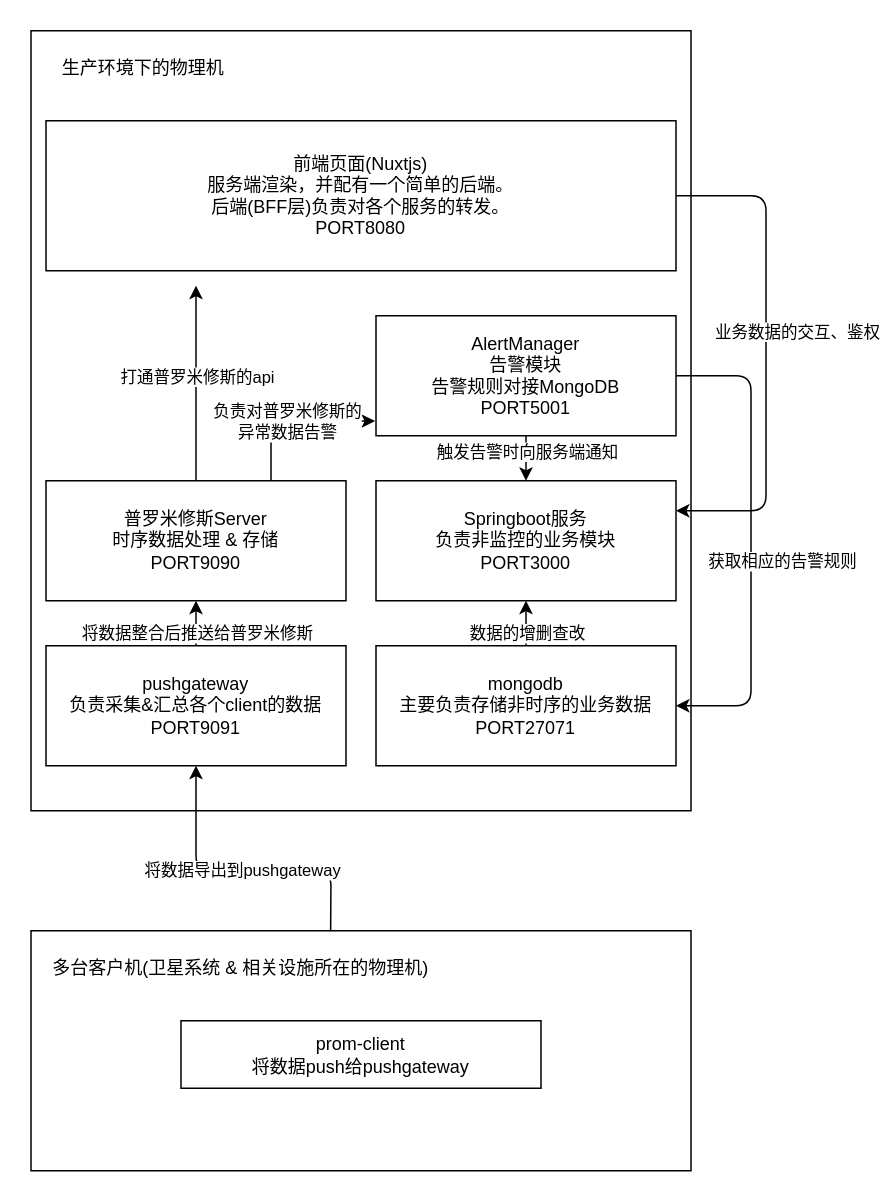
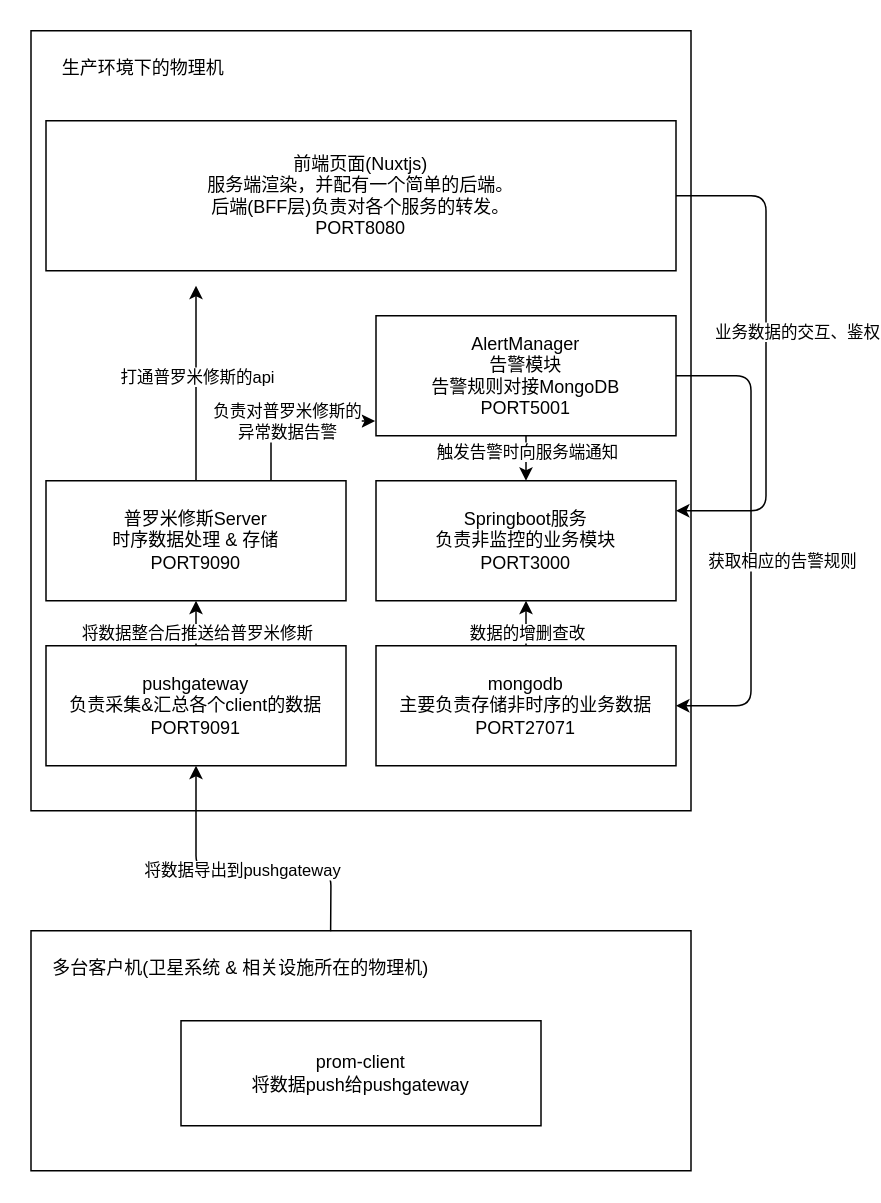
(361, 1055) -> (361, 1073)
